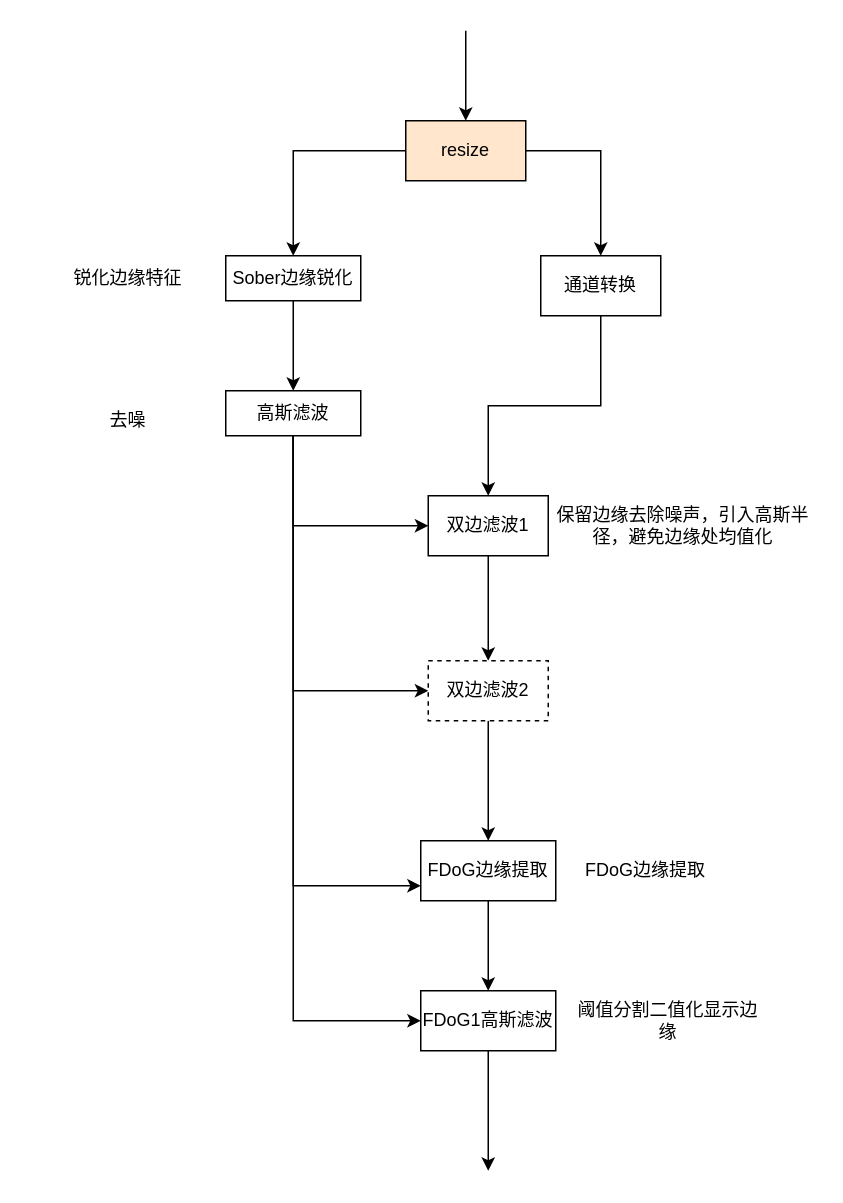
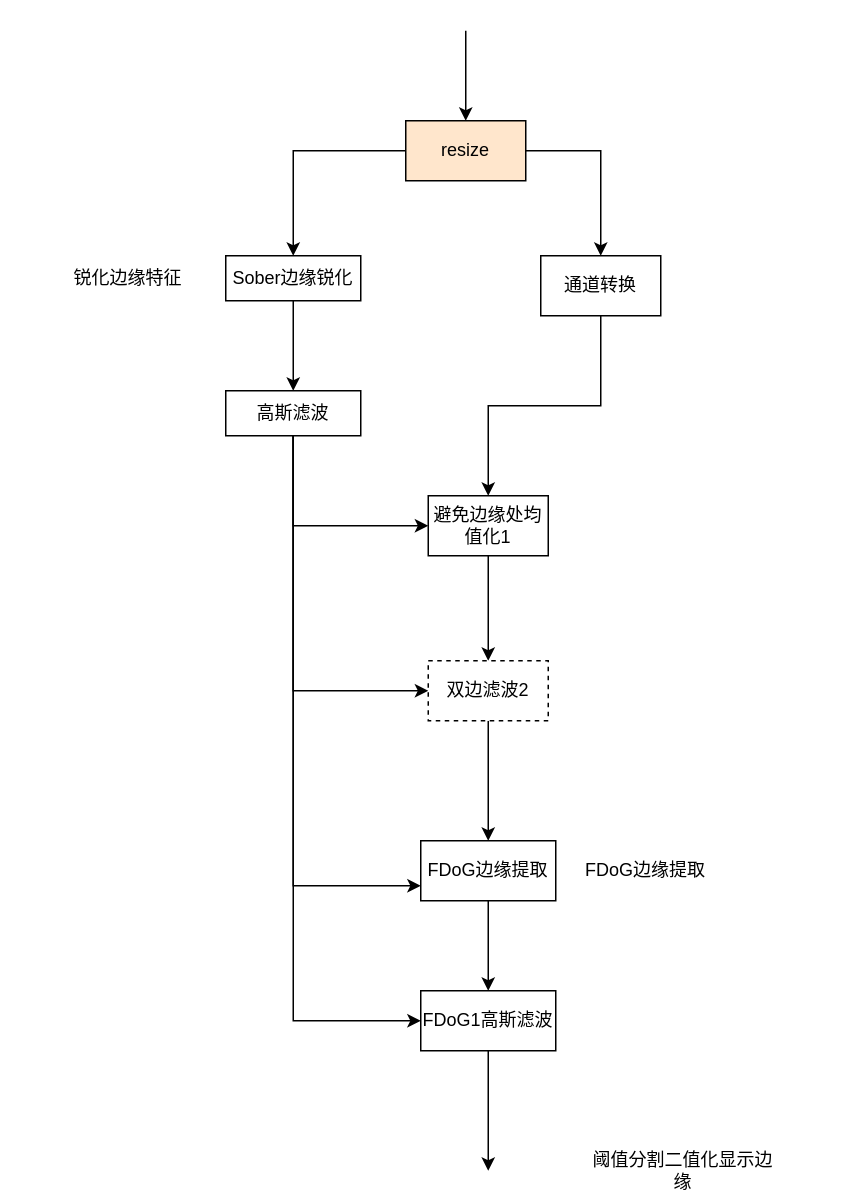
(128, 421) -> none
(488, 526) -> (488, 526)
(683, 526) -> none
(668, 1021) -> (683, 1171)
